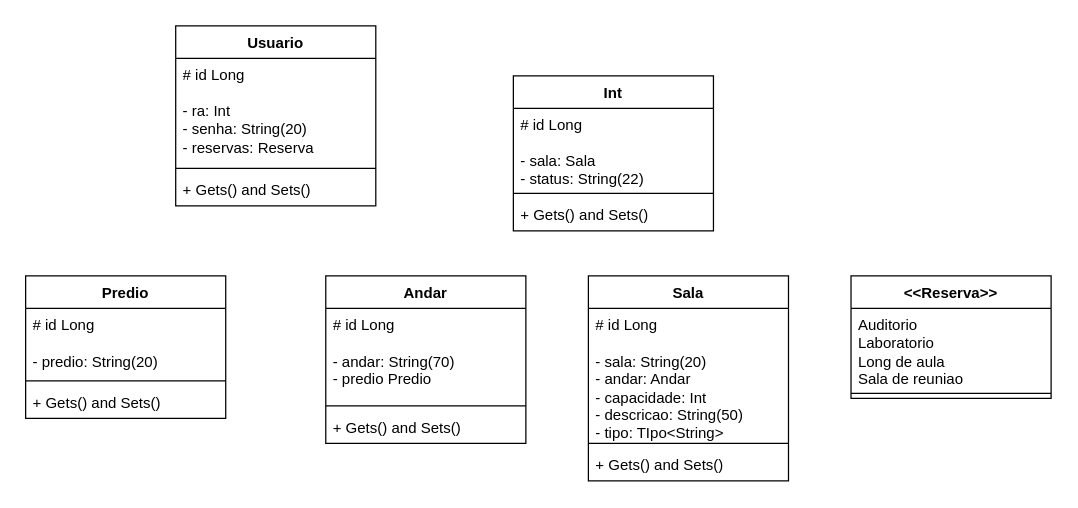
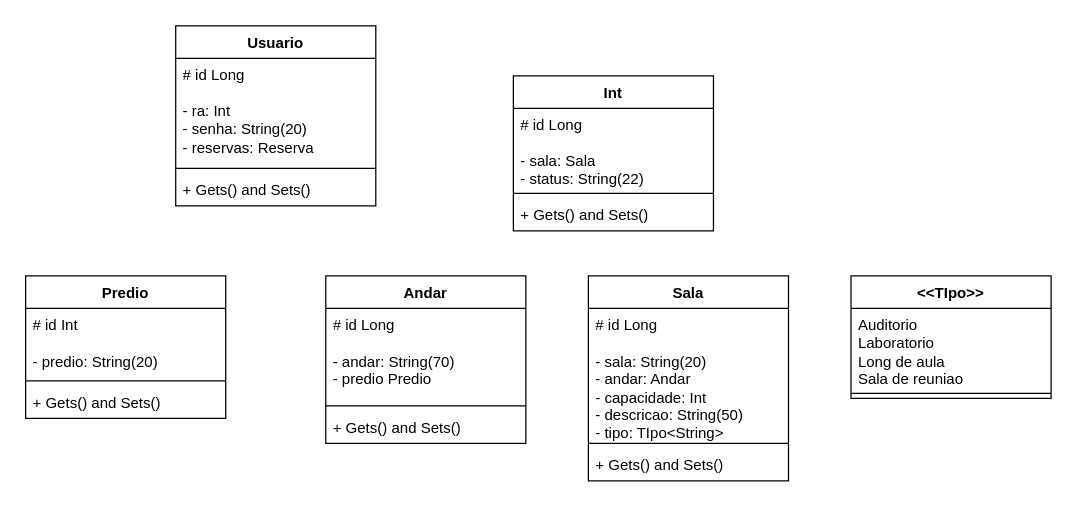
(951, 293) -> (951, 293)
(107, 335) -> (107, 335)
